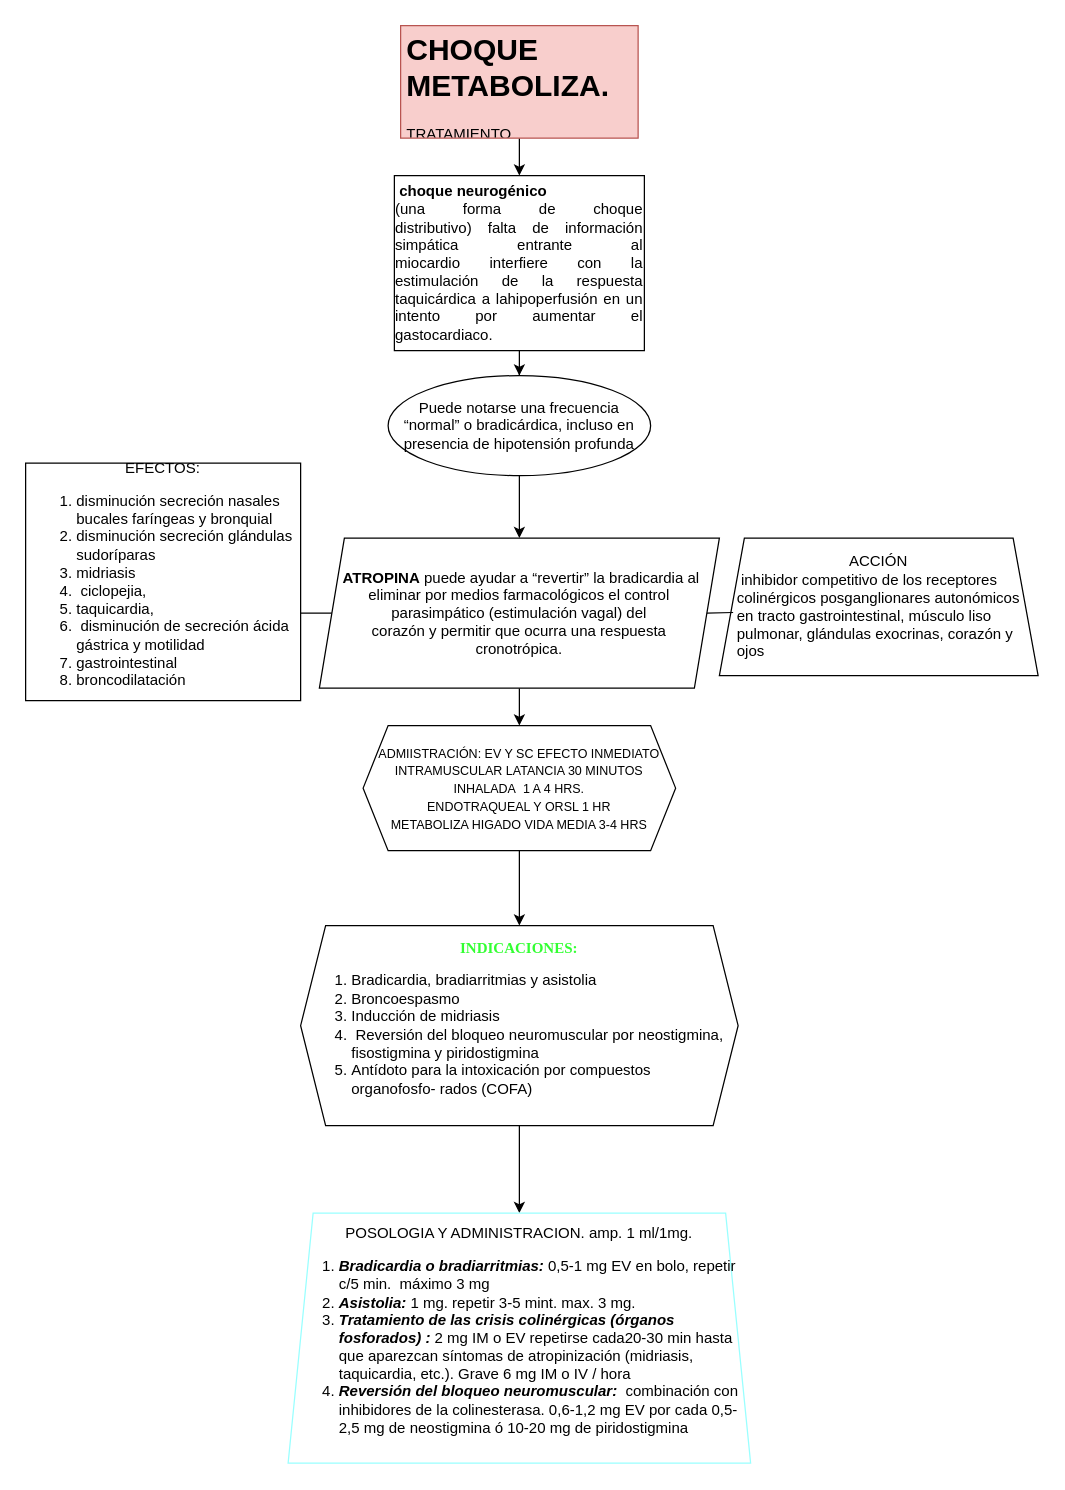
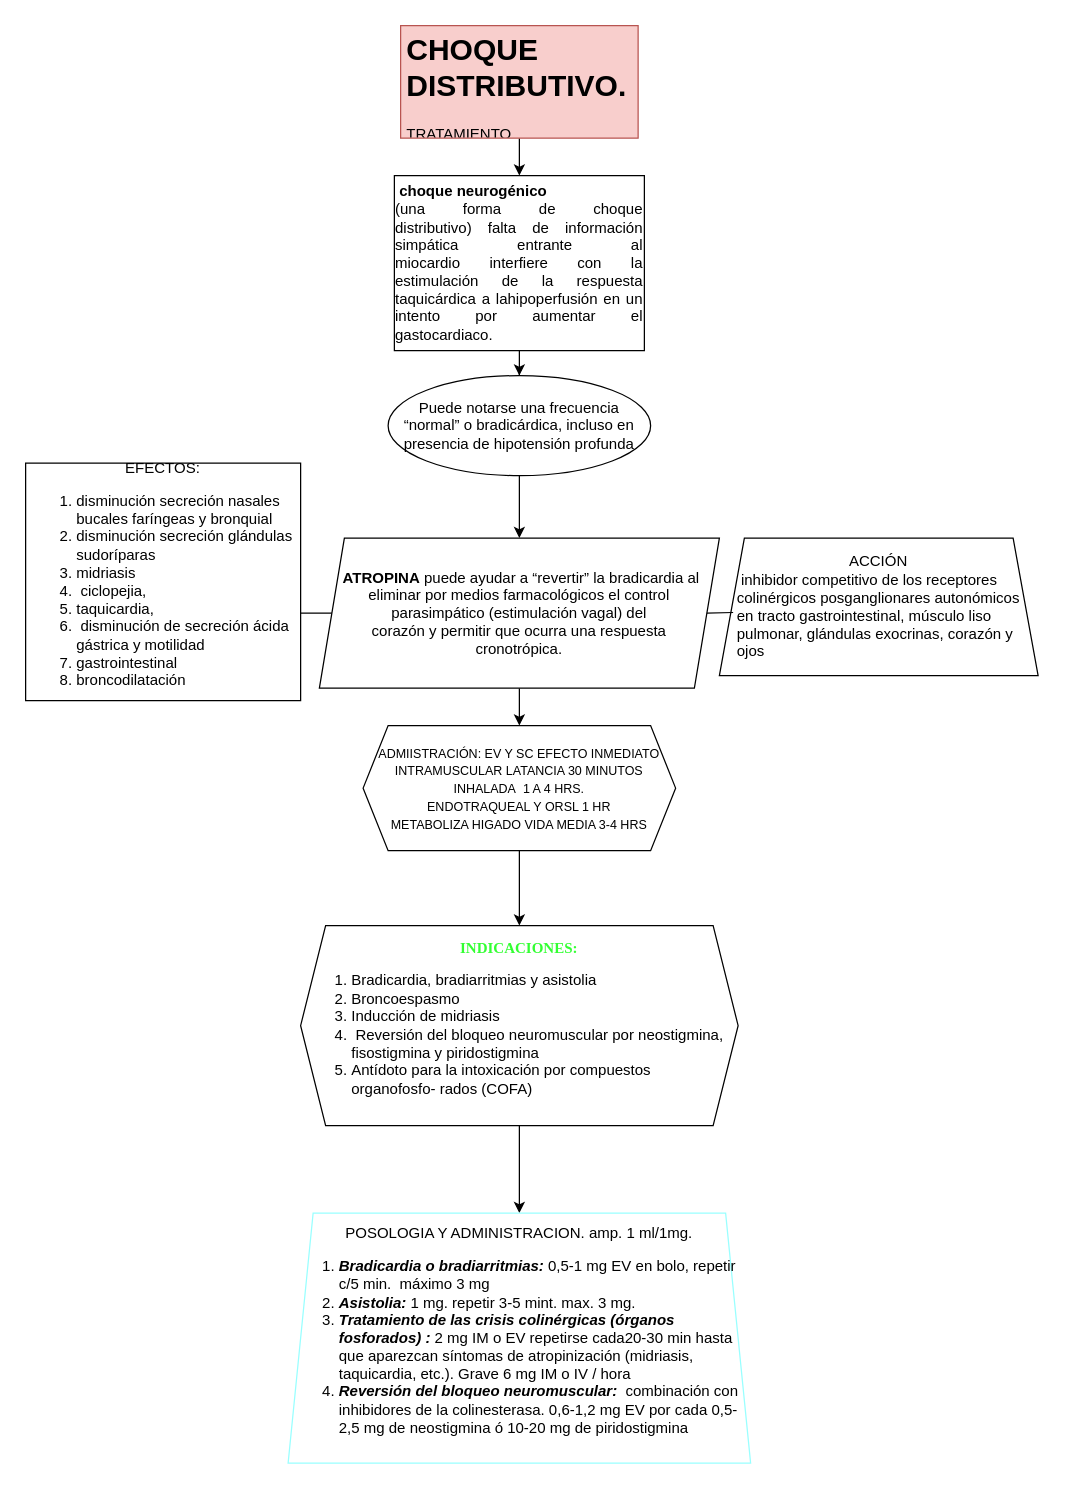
(479, 31) -> (487, 31)
